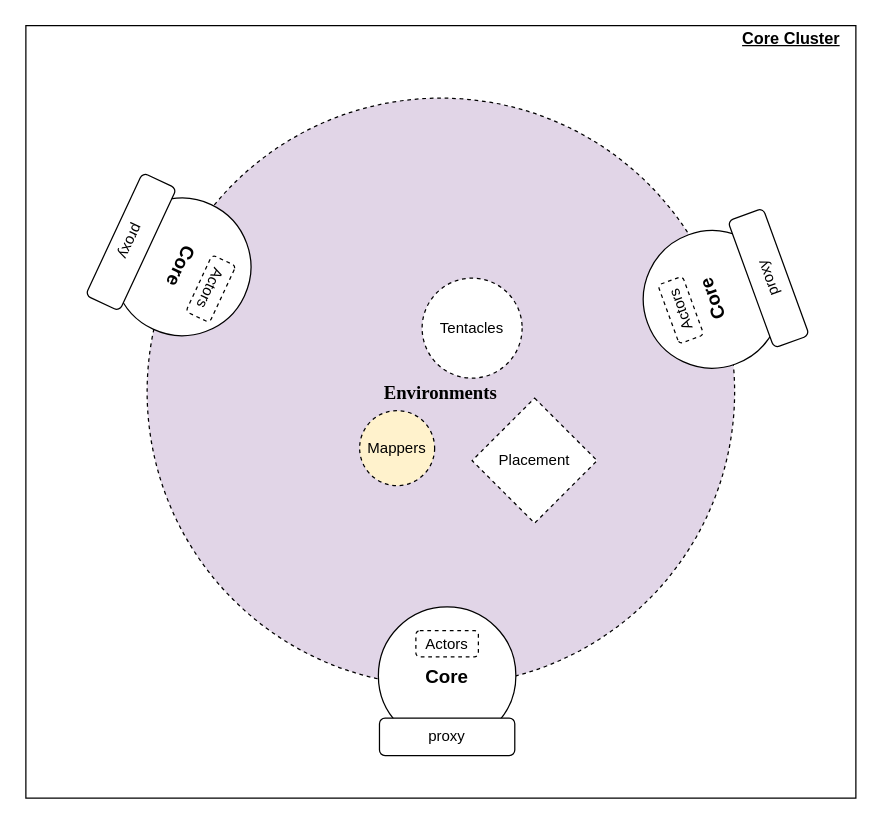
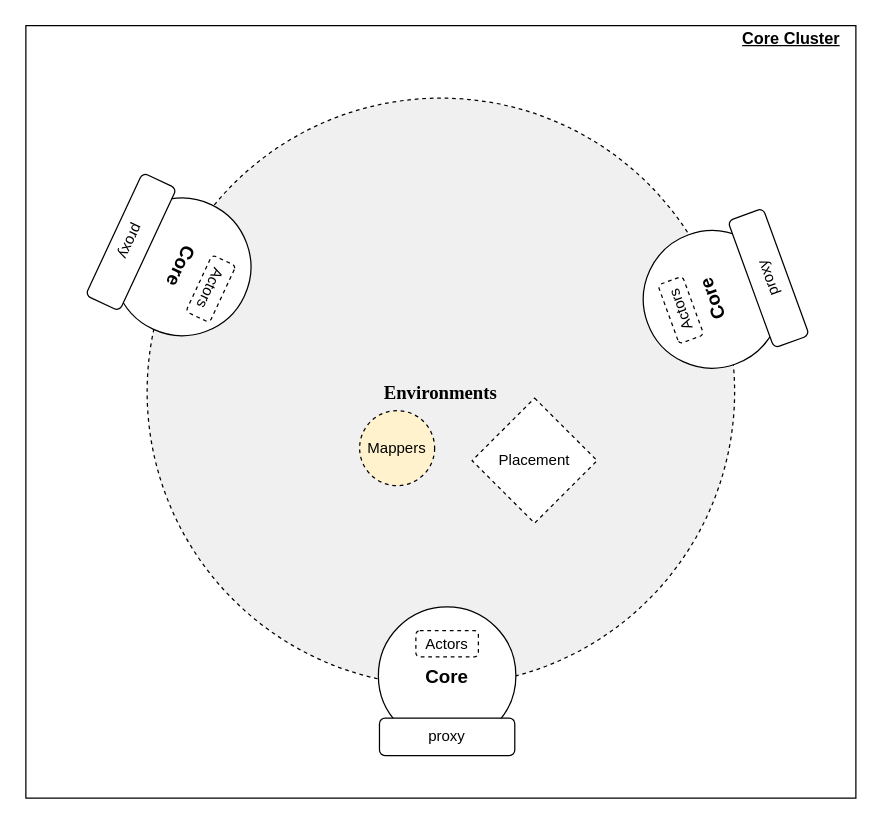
(472, 328) -> none
(441, 392) -> (441, 392)
